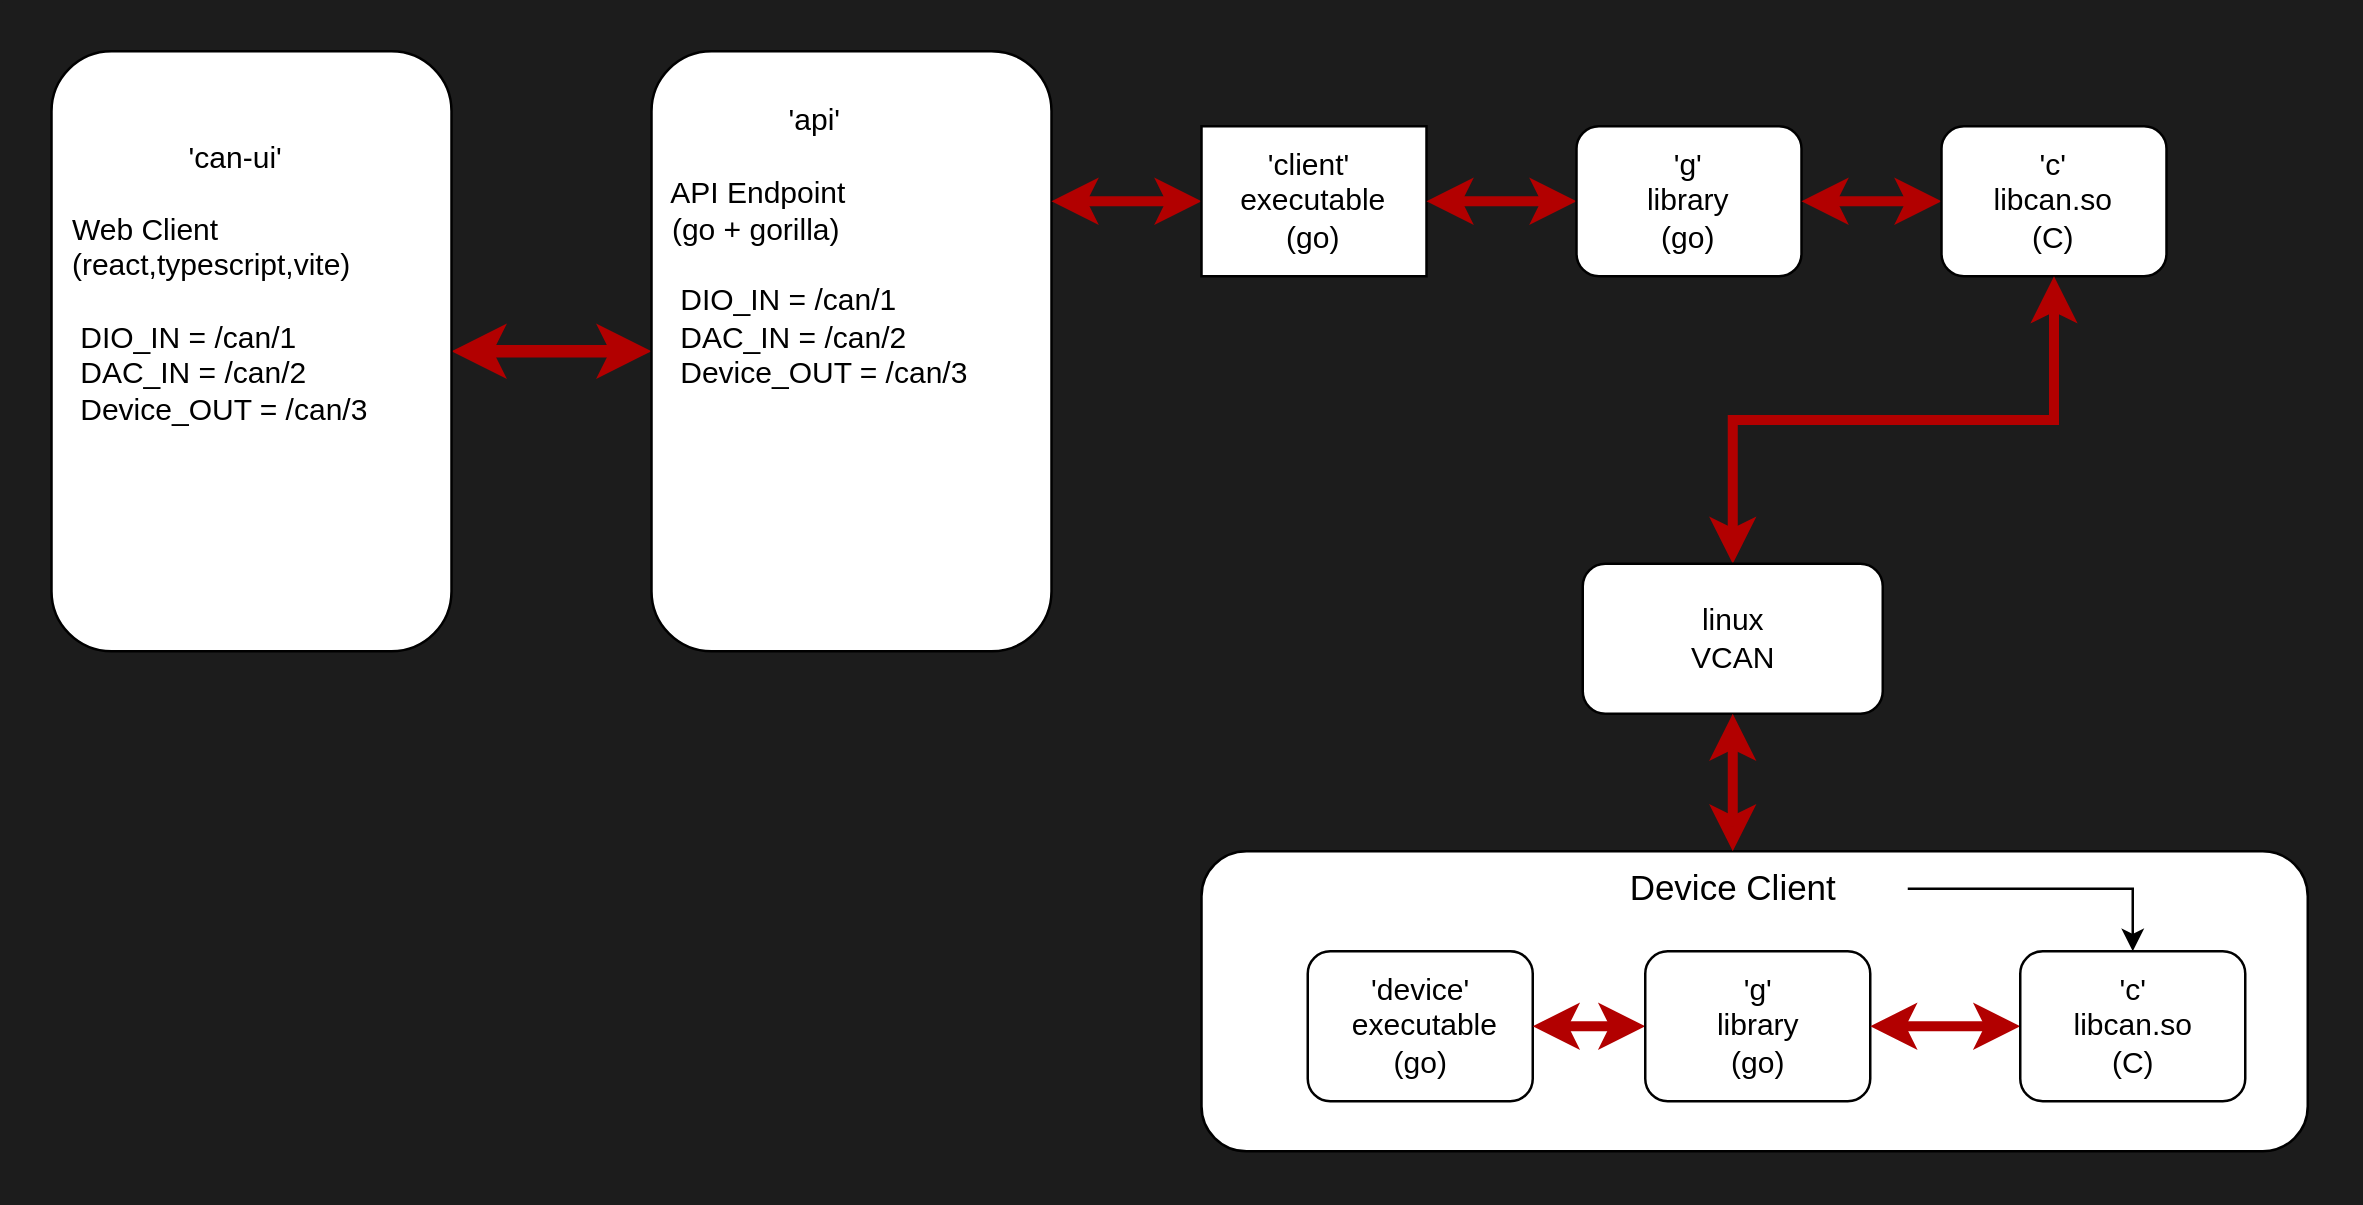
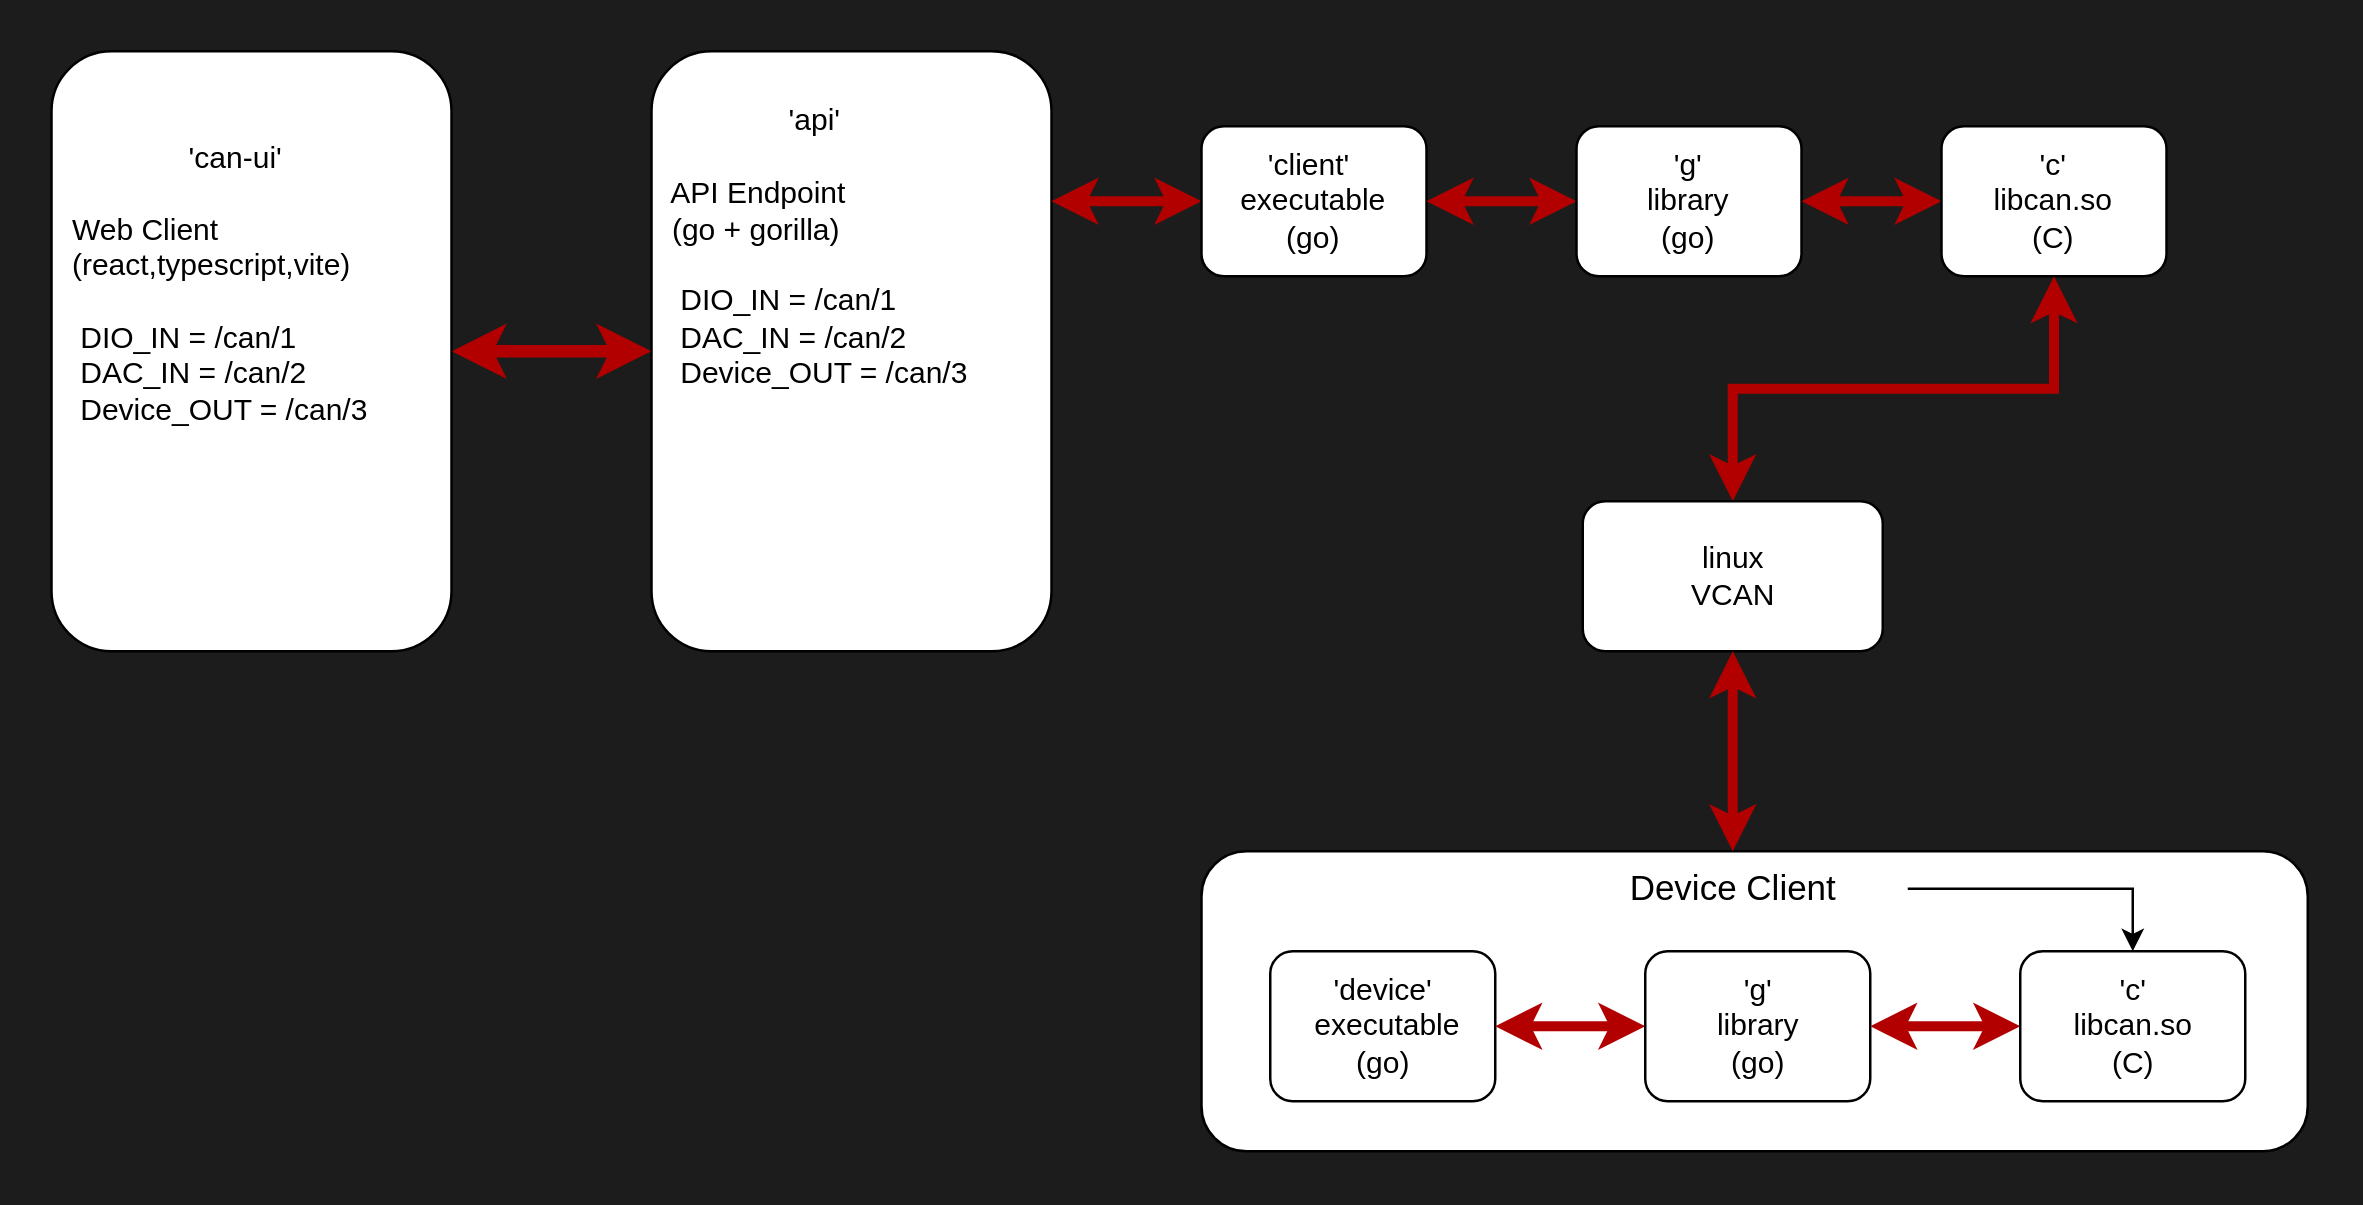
(1314, 201) -> (1314, 201)
(1733, 639) -> (1733, 576)
(1420, 1026) -> (1383, 1026)
